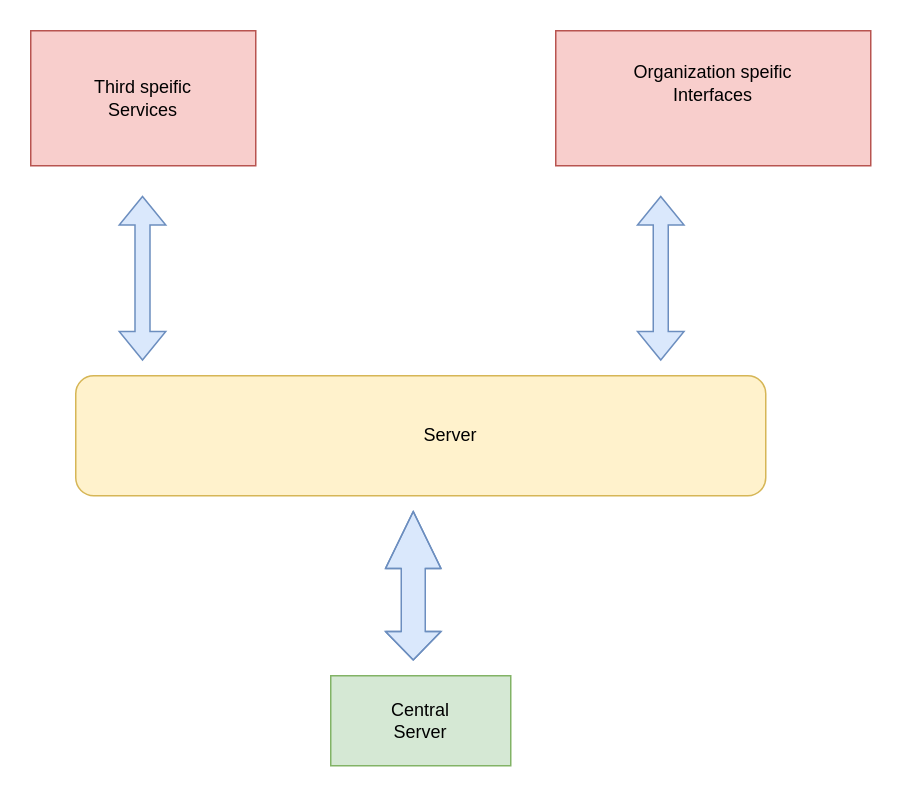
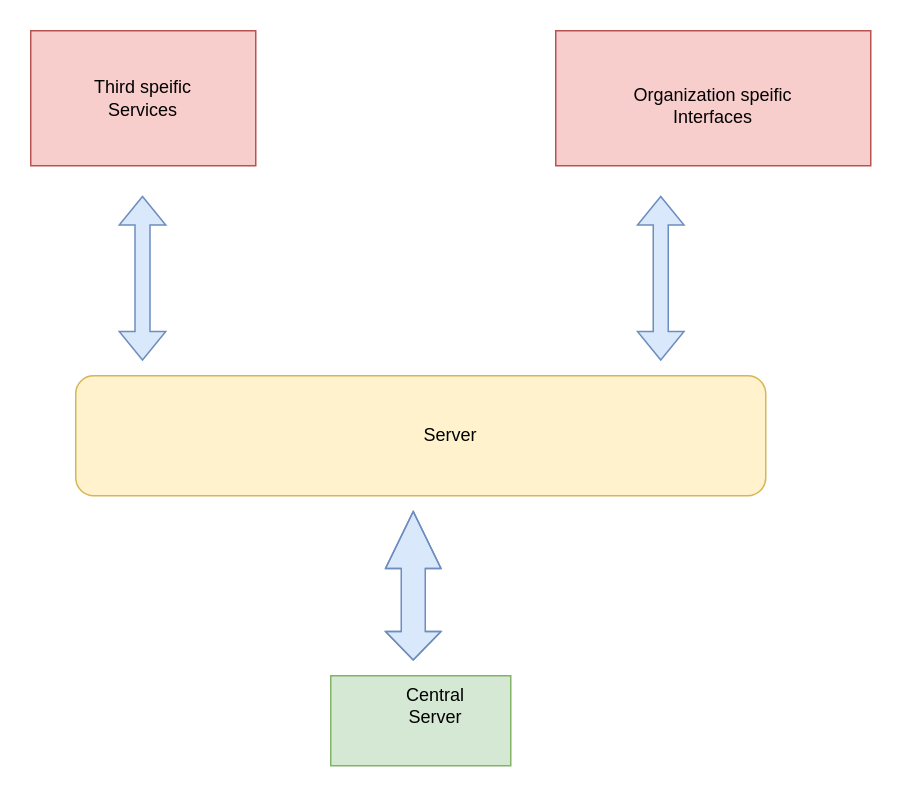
(713, 83) -> (713, 106)
(421, 721) -> (436, 706)
